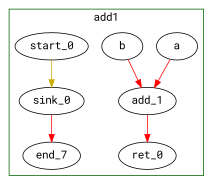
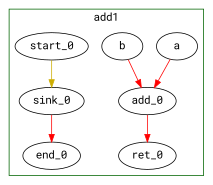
(147, 101) -> (147, 101)
(52, 156) -> (52, 156)
